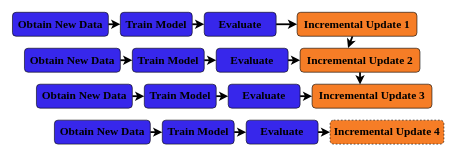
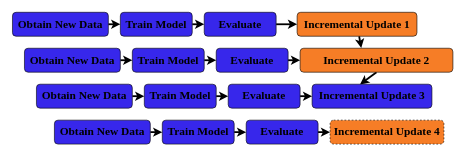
(360, 60) -> (377, 60)
(372, 96) -> (372, 96)
